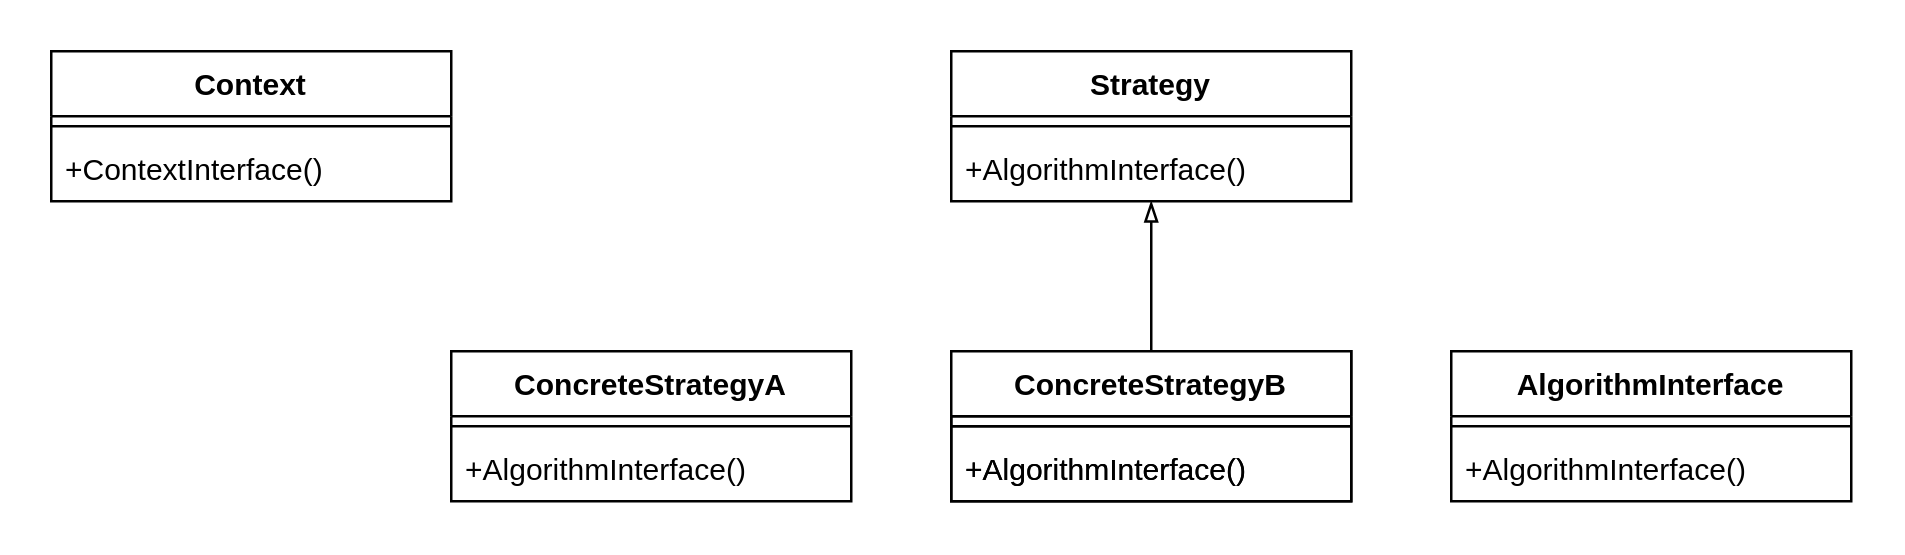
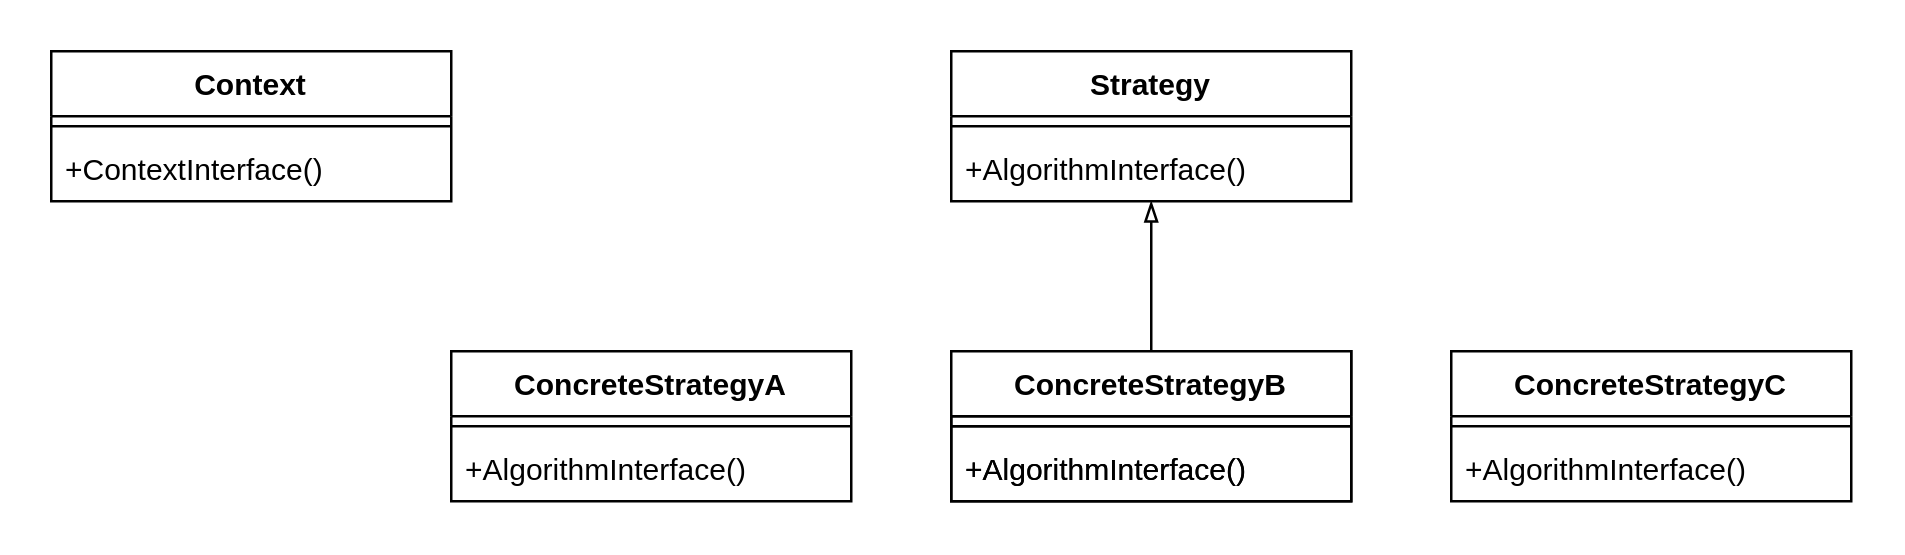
(1651, 387) -> (1651, 387)
